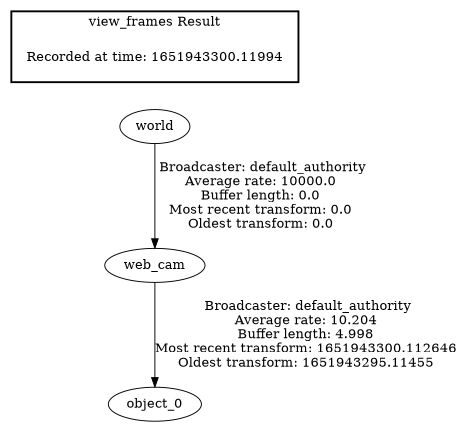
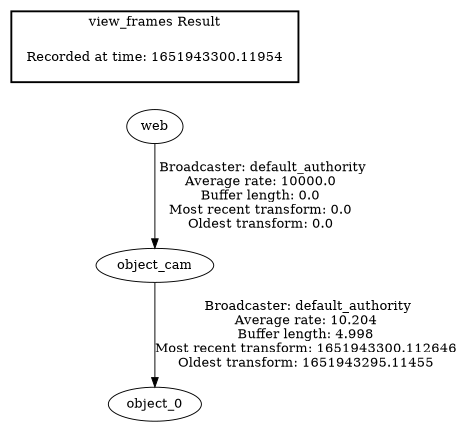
(155, 58) -> (155, 58)
(155, 127) -> (155, 127)
(155, 265) -> (155, 265)
